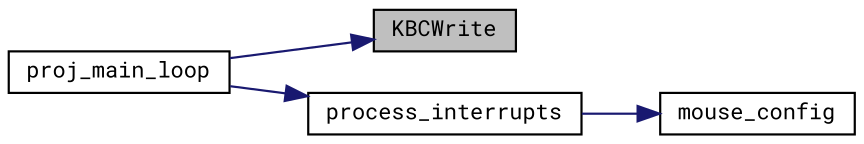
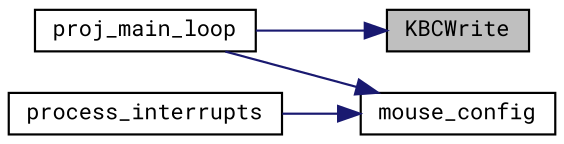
(258, 90) -> (291, 69)
